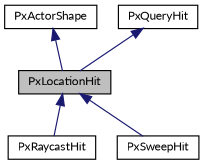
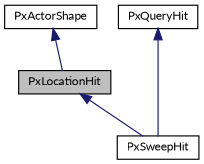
(106, 53) -> (158, 88)
(52, 148) -> none
